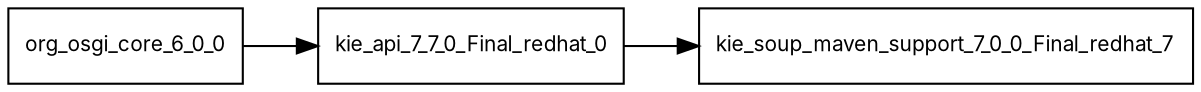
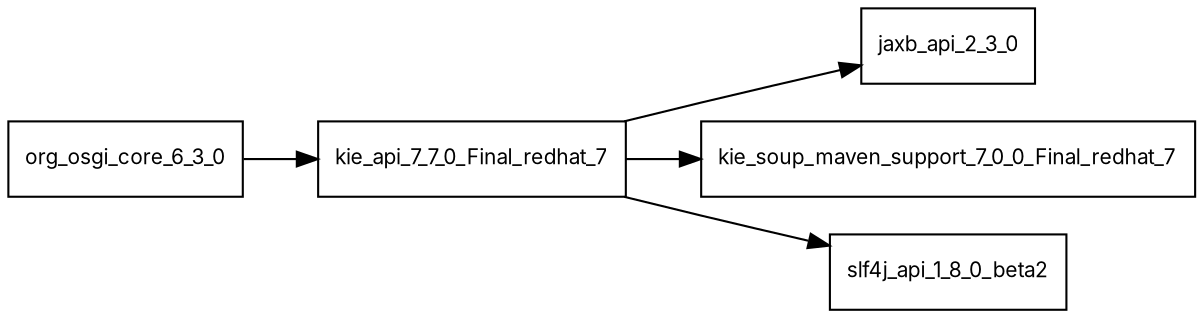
(126, 46) -> (126, 159)
(471, 46) -> (472, 159)
none -> (948, 46)
none -> (948, 272)
